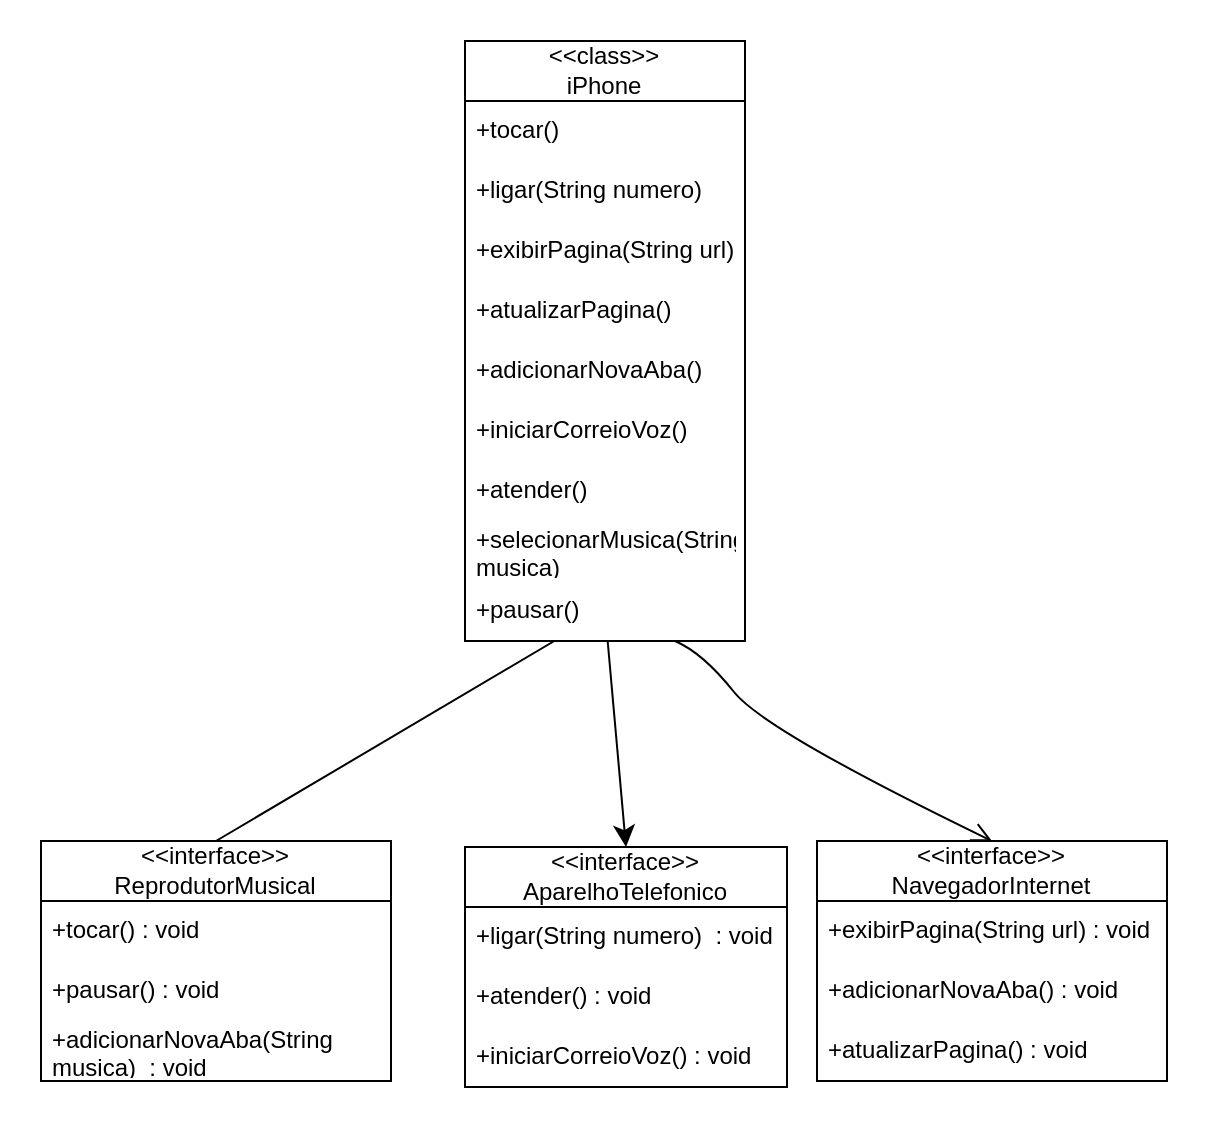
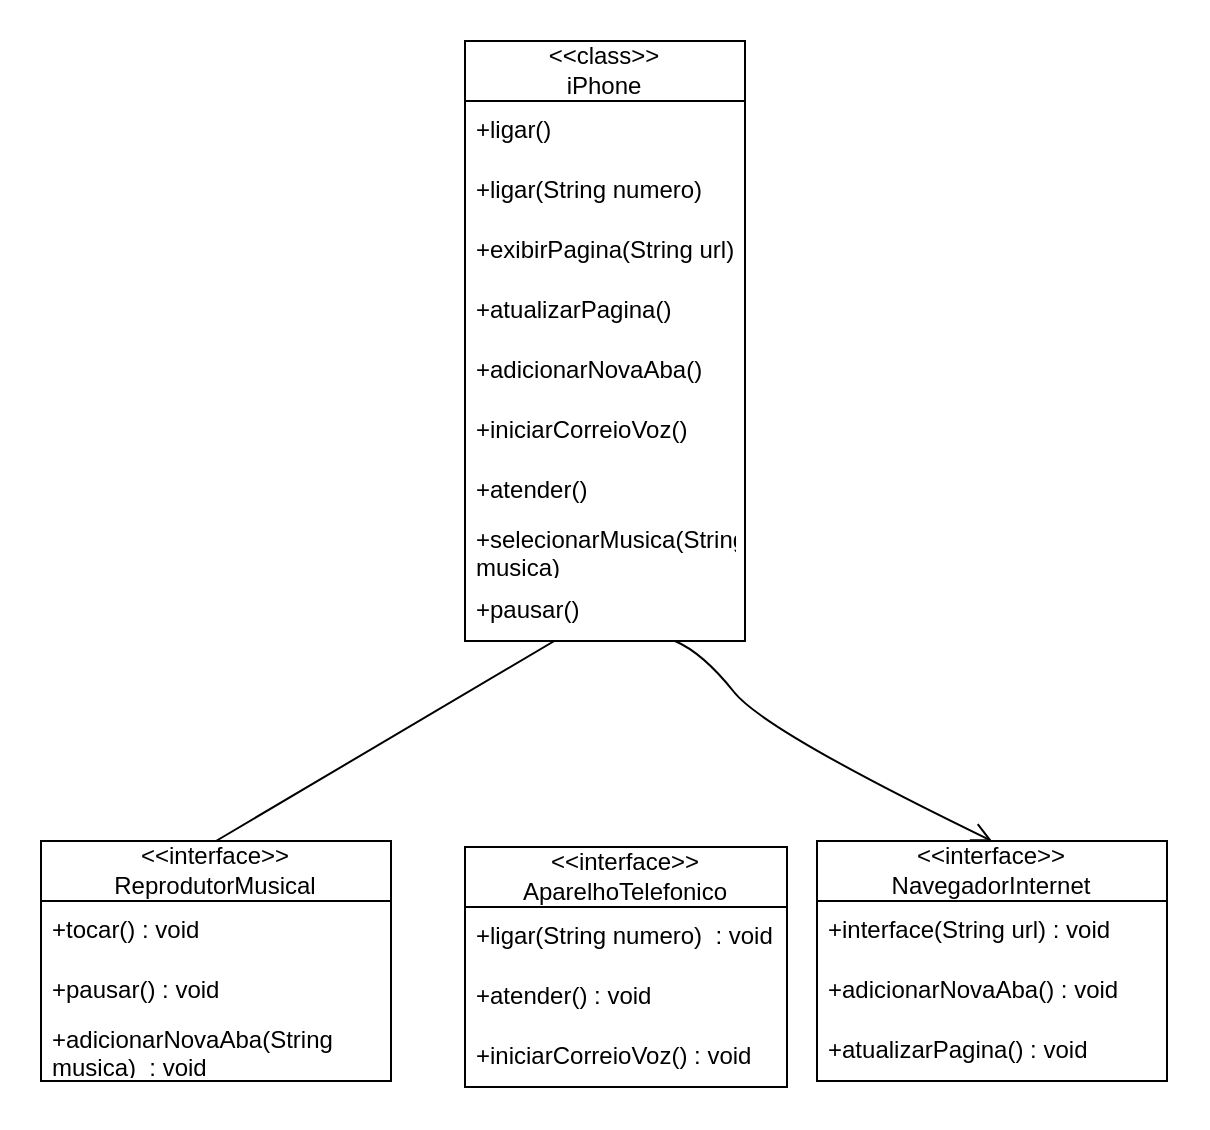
(531, 131) -> (525, 131)
(616, 738) -> none
(994, 931) -> (994, 931)
